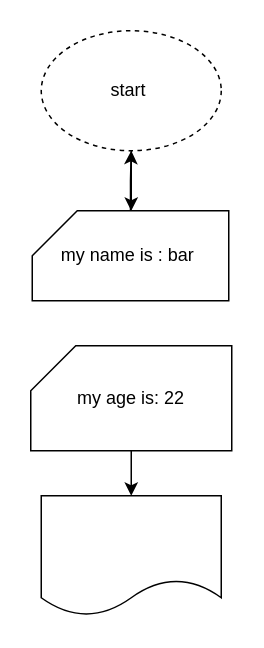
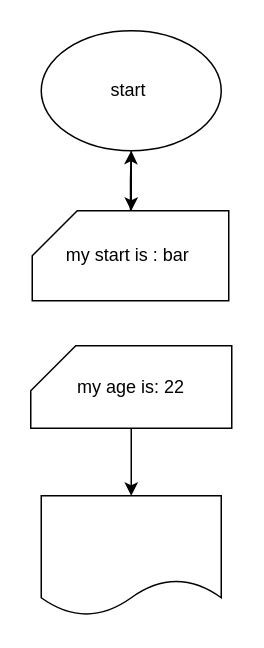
(131, 91) -> (131, 91)
(131, 256) -> (131, 256)
(131, 398) -> (131, 387)
